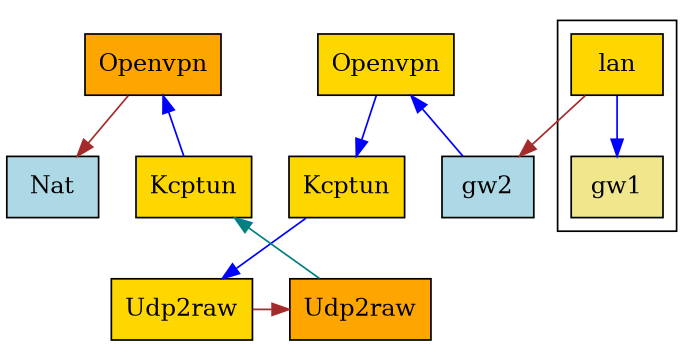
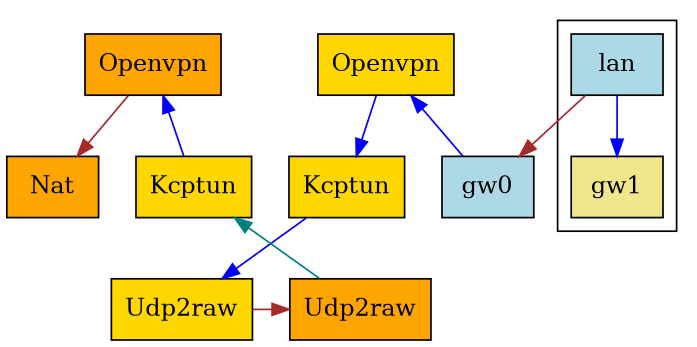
(617, 65) -> (617, 65)
(53, 187) -> (53, 187)
(488, 187) -> (488, 187)
